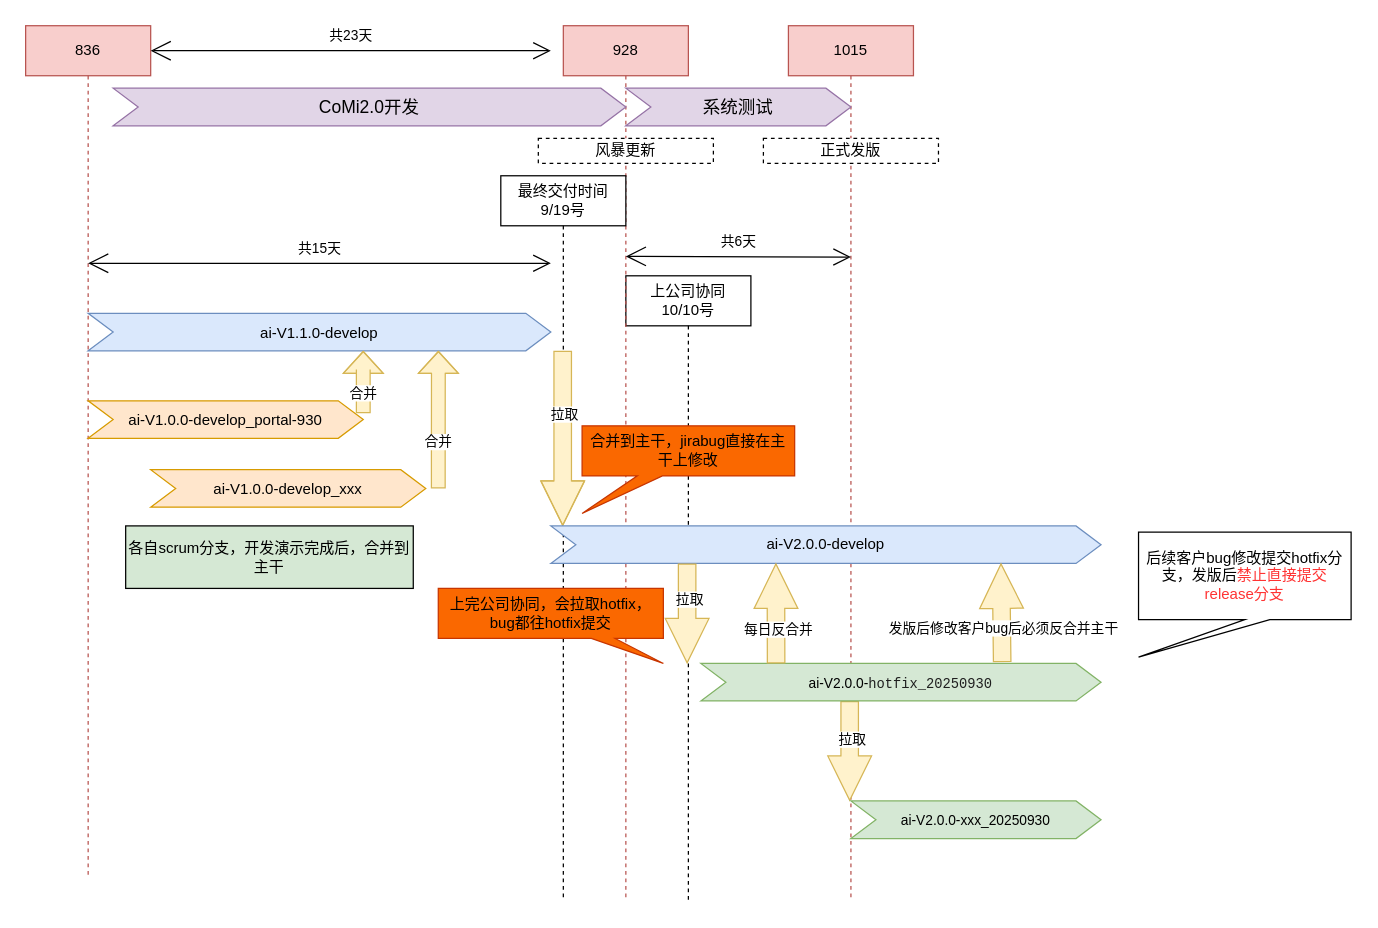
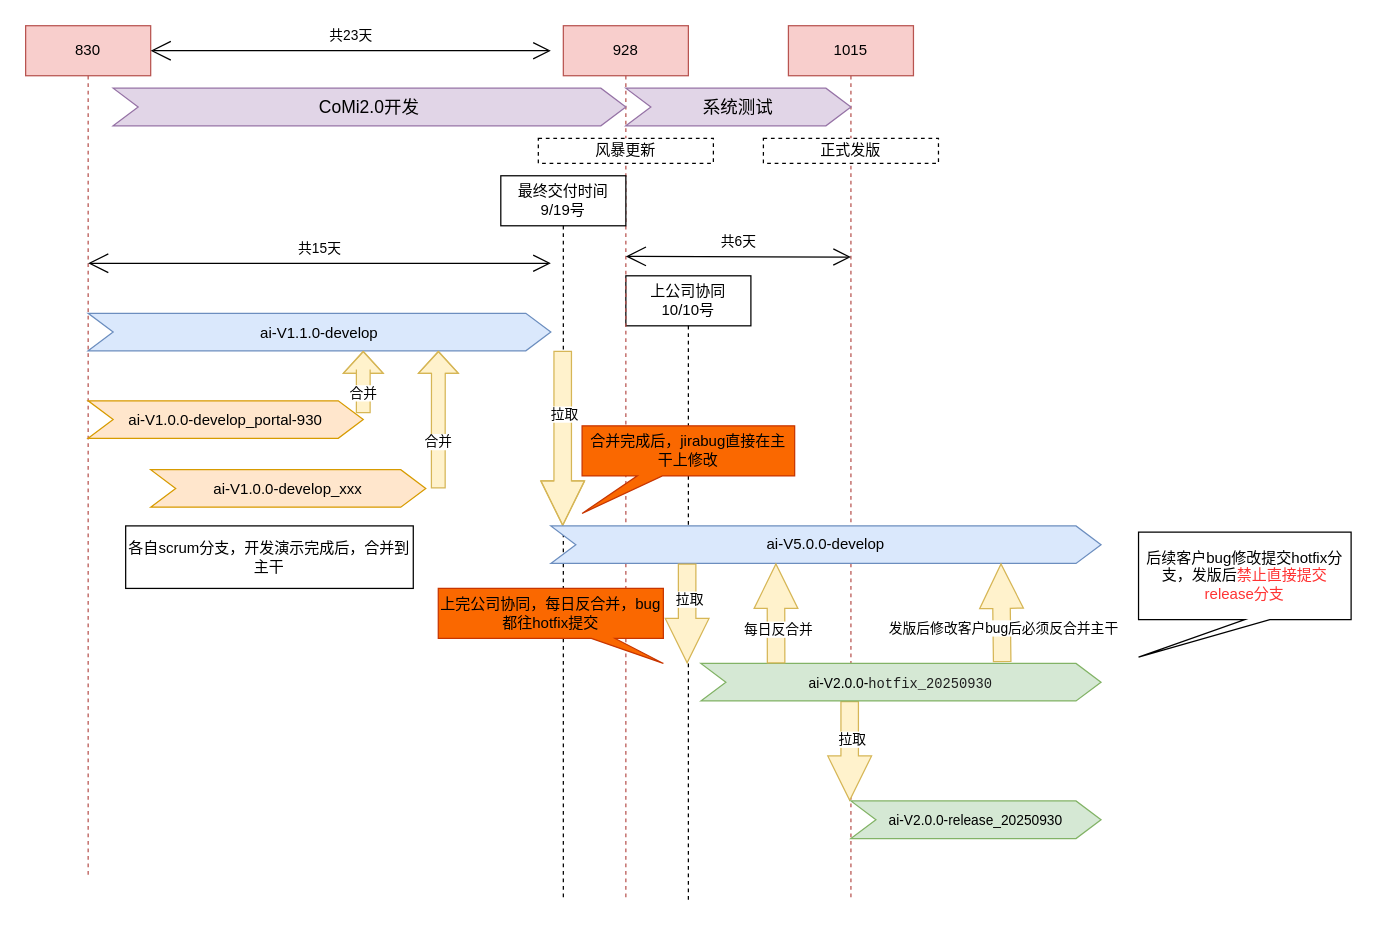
(88, 51) -> (88, 51)
(688, 451) -> (688, 451)
(826, 544) -> (826, 544)
(269, 557) -> (269, 557)
(551, 613) -> (551, 613)
(976, 819) -> (976, 819)
